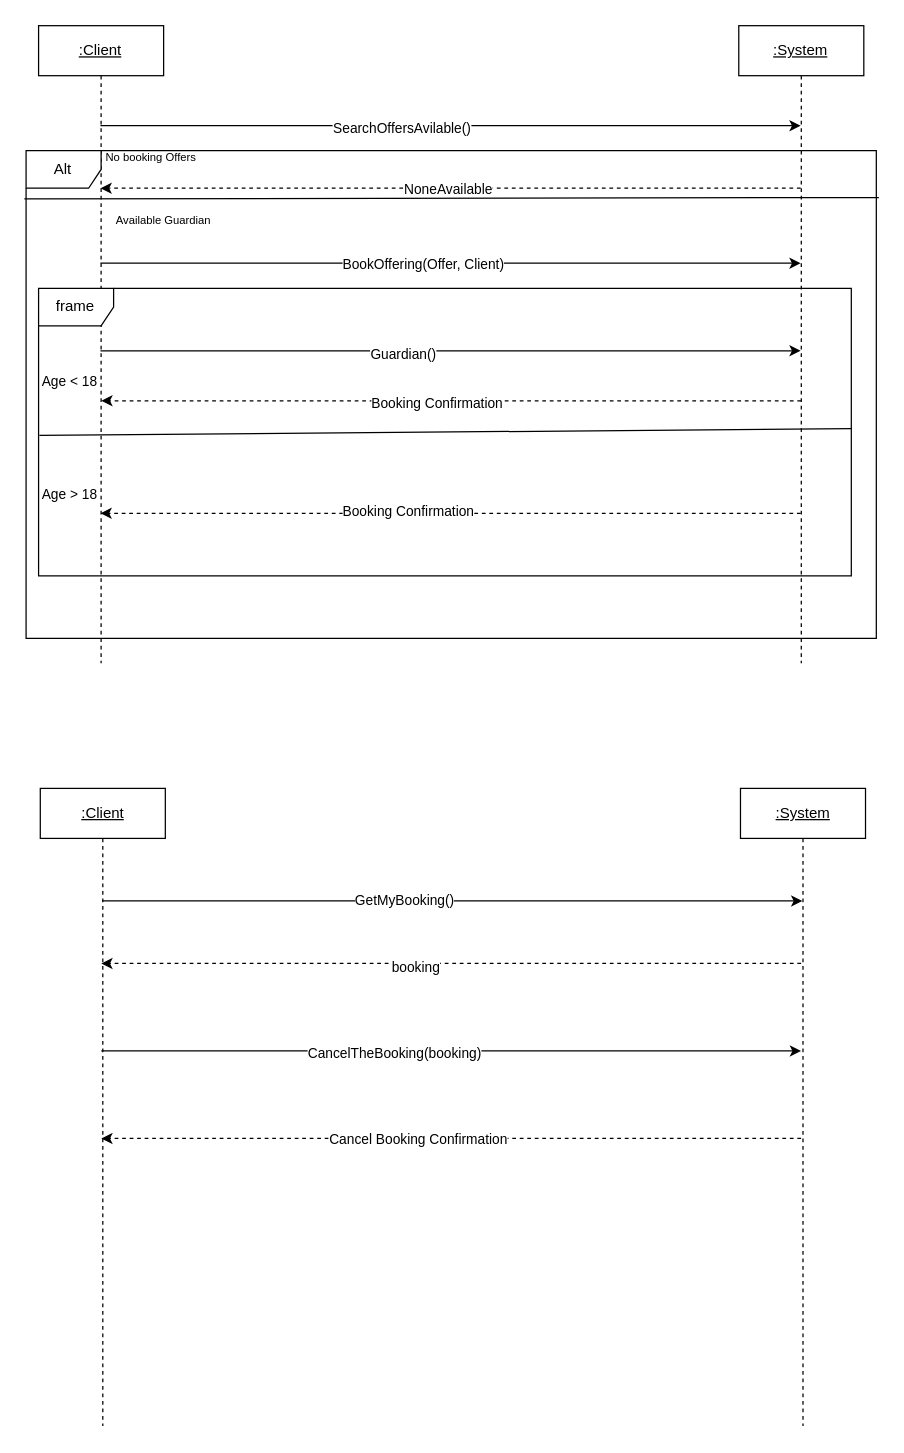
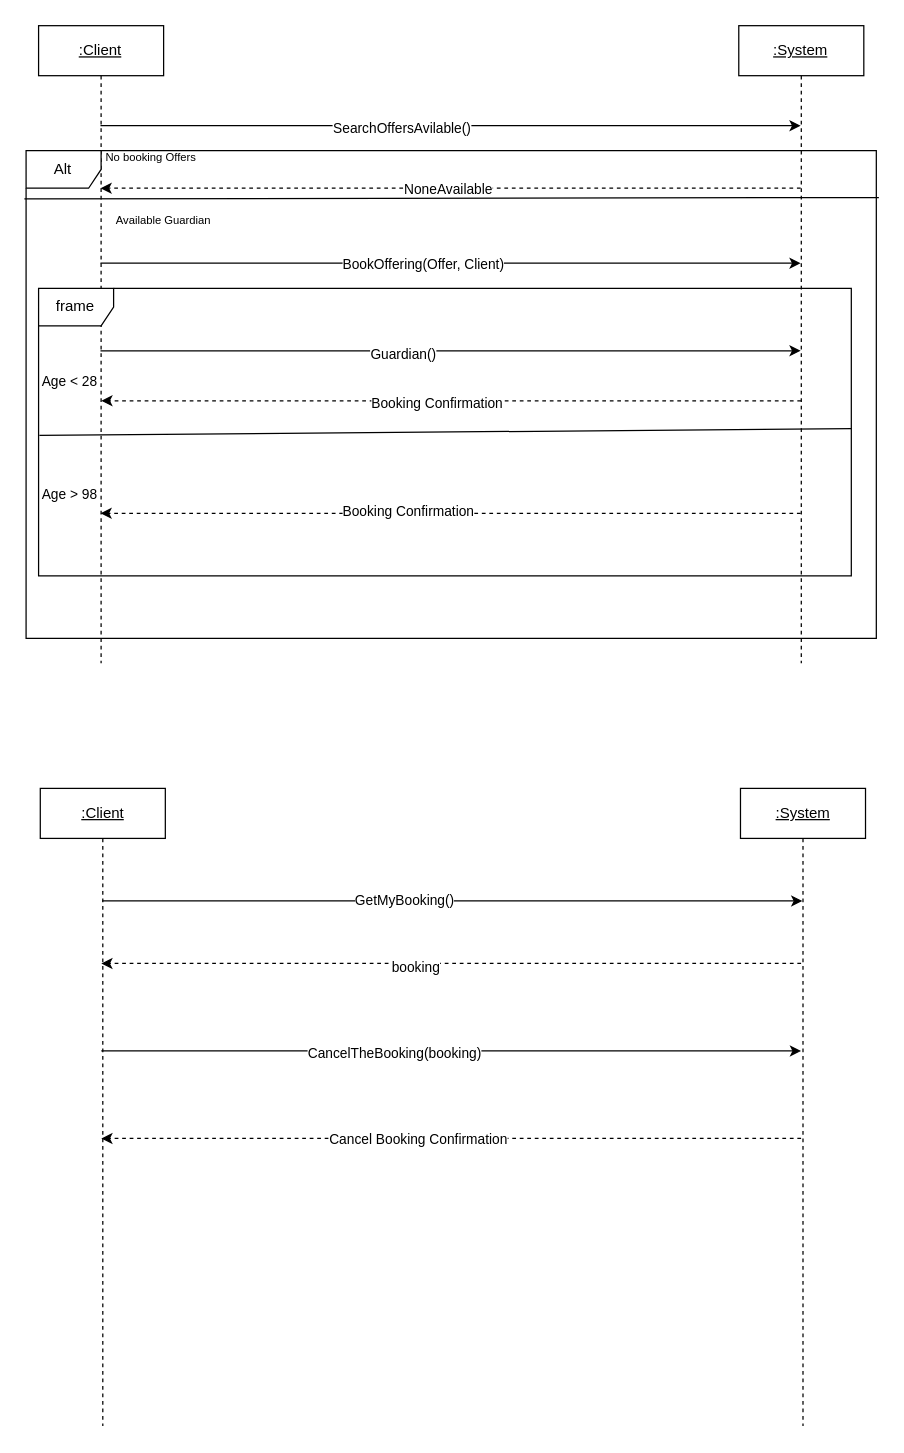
(70, 382) -> (70, 382)
(70, 494) -> (70, 494)
